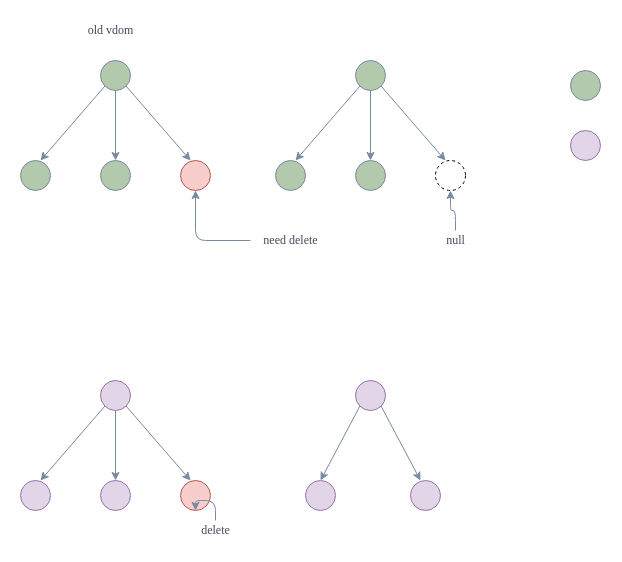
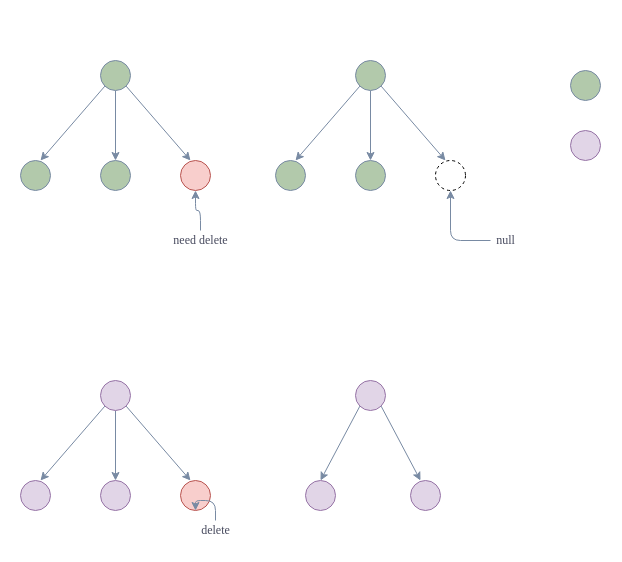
(111, 31) -> none
(291, 241) -> (201, 241)
(456, 241) -> (506, 241)
